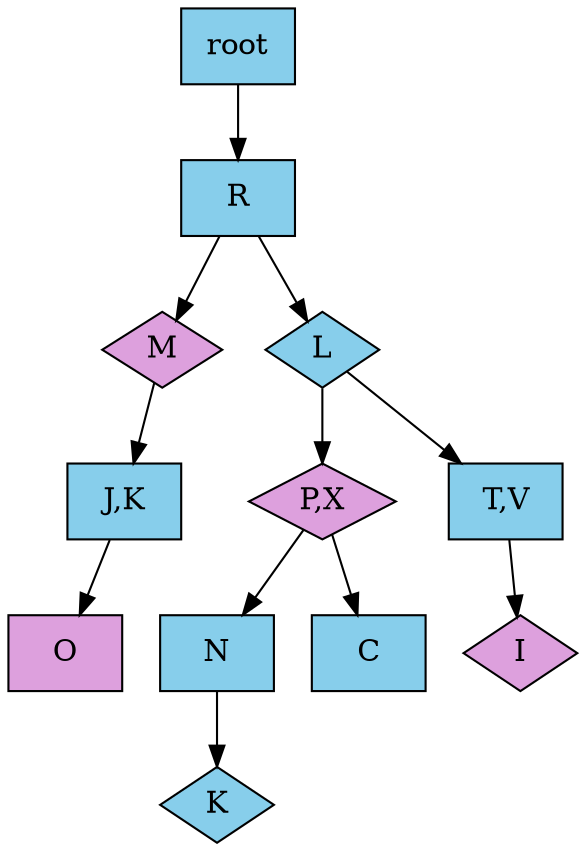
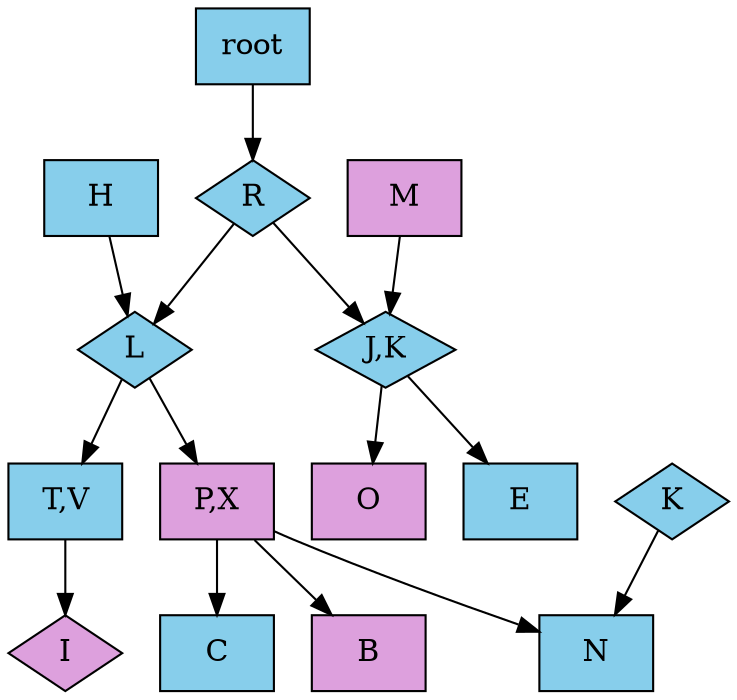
none -> (101, 198)
(238, 198) -> (253, 198)
(203, 269) -> (311, 265)
(162, 350) -> (405, 198)
(124, 501) -> (386, 350)
(322, 501) -> (217, 501)
none -> (520, 501)
none -> (369, 653)
(217, 719) -> (641, 563)
